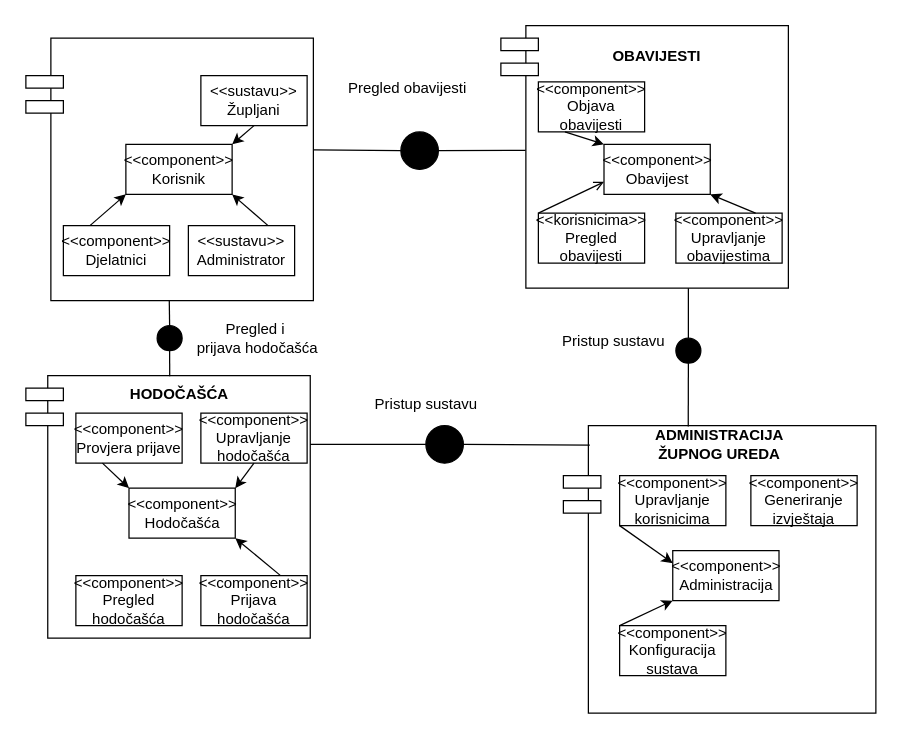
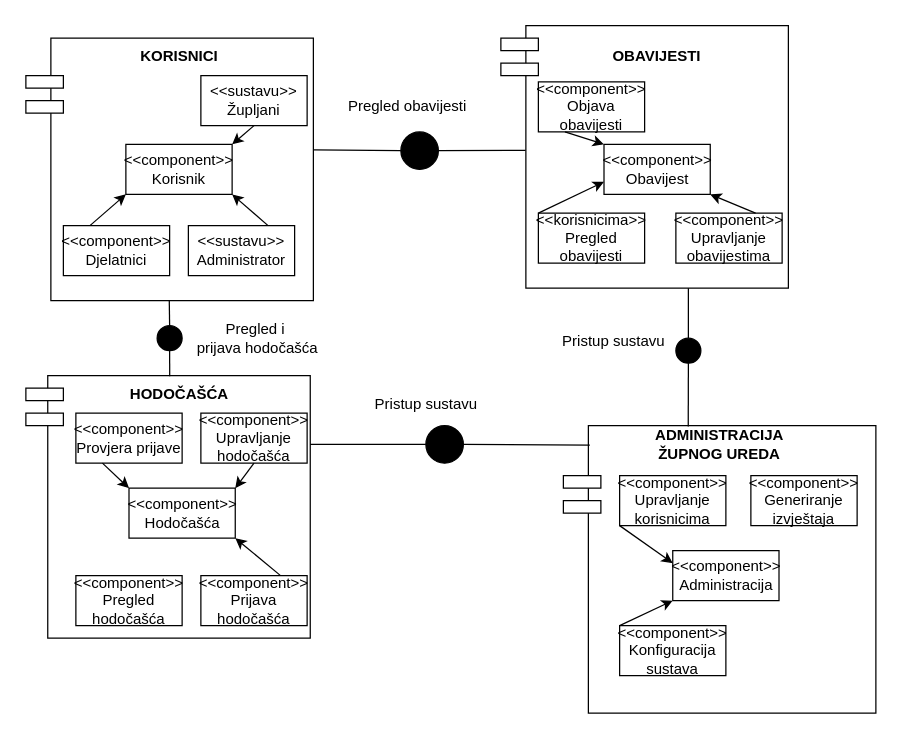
none -> (179, 57)
(407, 88) -> (407, 107)
(598, 185) -> (595, 186)
